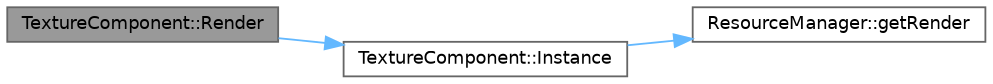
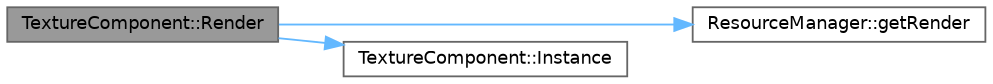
(651, 43) -> (477, 25)
